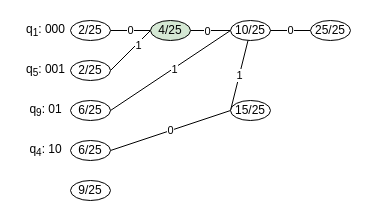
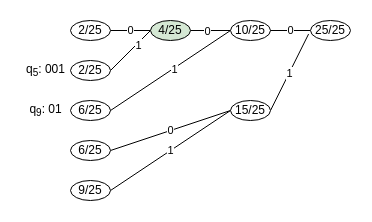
(46, 31) -> none
none -> (289, 73)
(240, 74) -> (170, 151)
(46, 151) -> none
